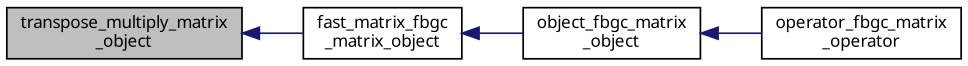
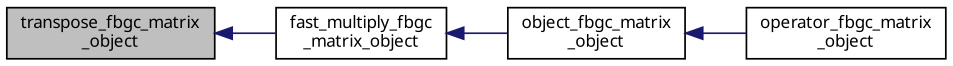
(124, 33) -> (111, 33)
(383, 33) -> (361, 33)
(861, 33) -> (846, 33)
